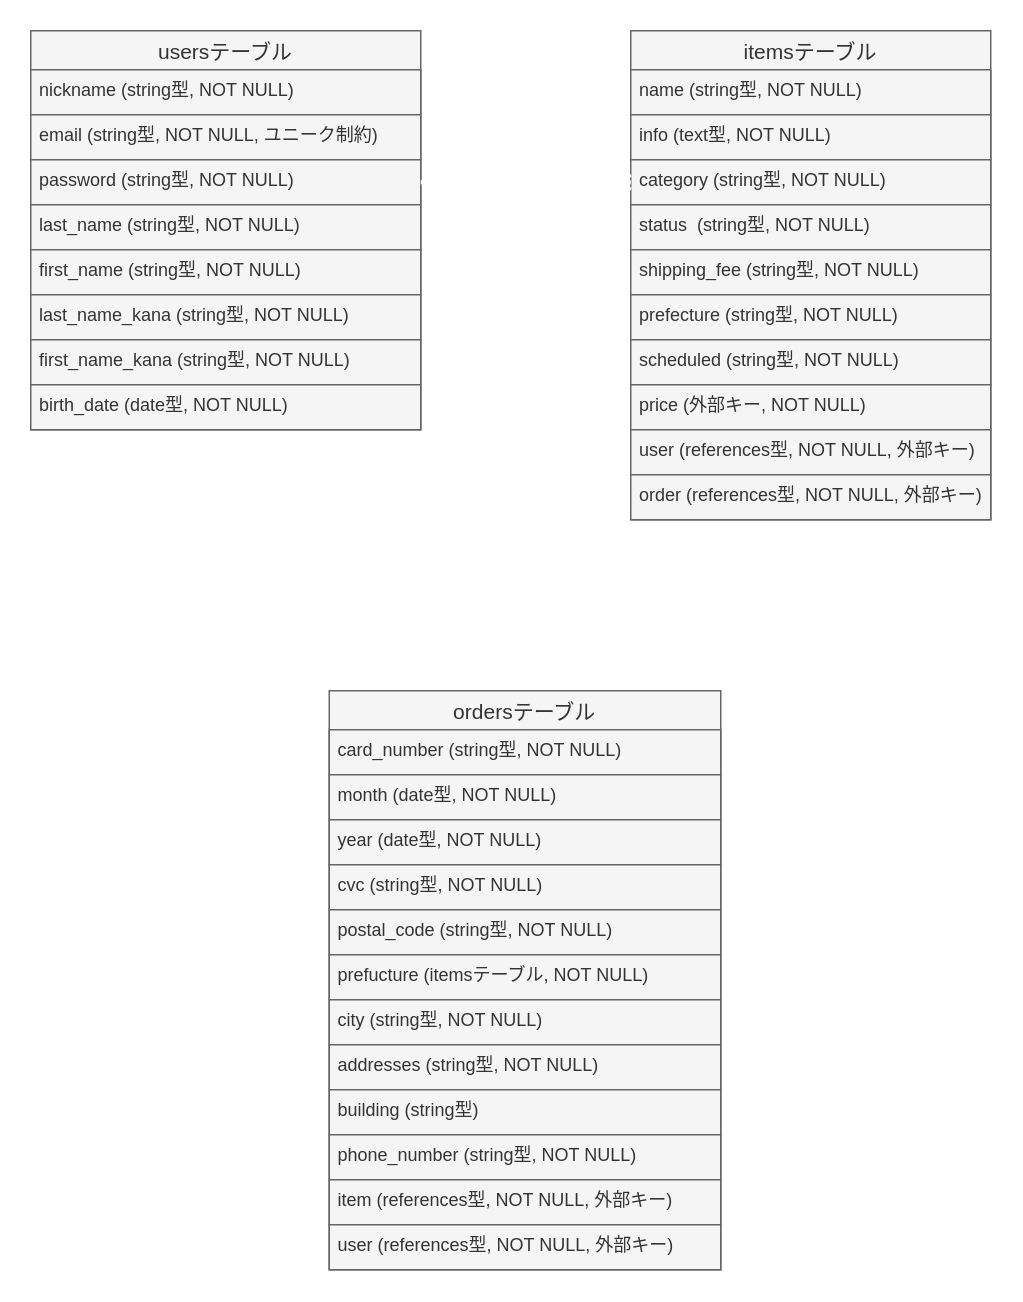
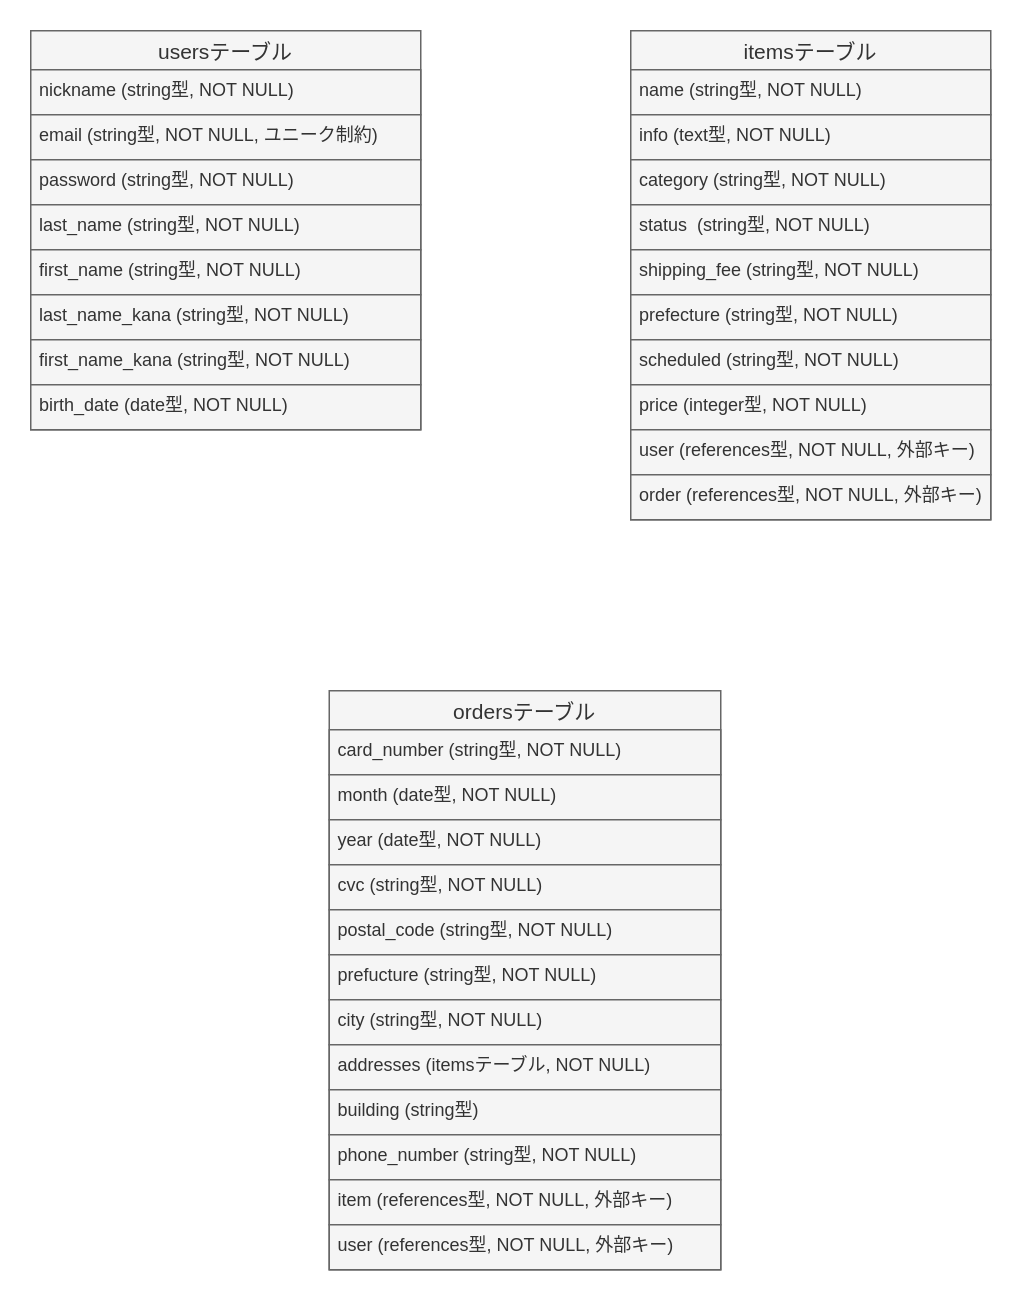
(422, 182) -> none
(754, 405) -> (760, 405)
(503, 975) -> (481, 975)
(476, 1065) -> (498, 1065)
